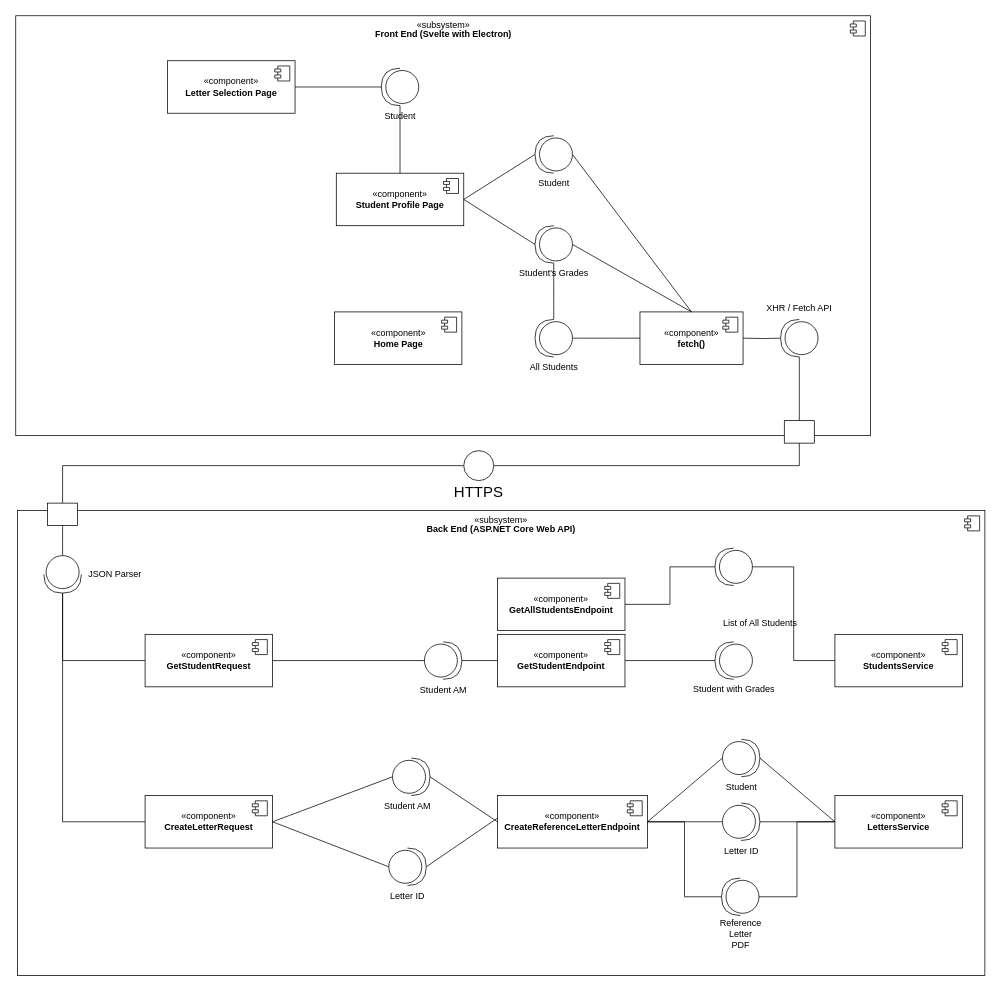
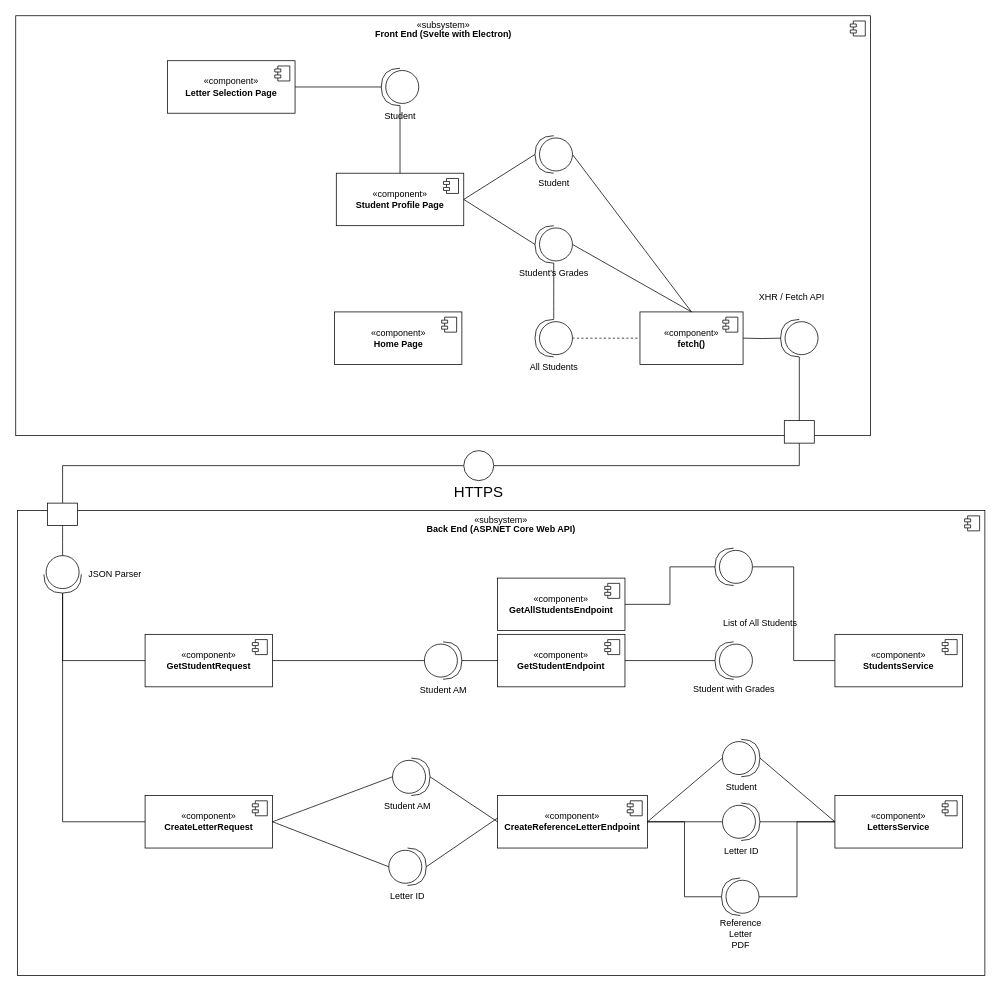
(800, 308) -> (792, 297)
(608, 338) -> (608, 338)
